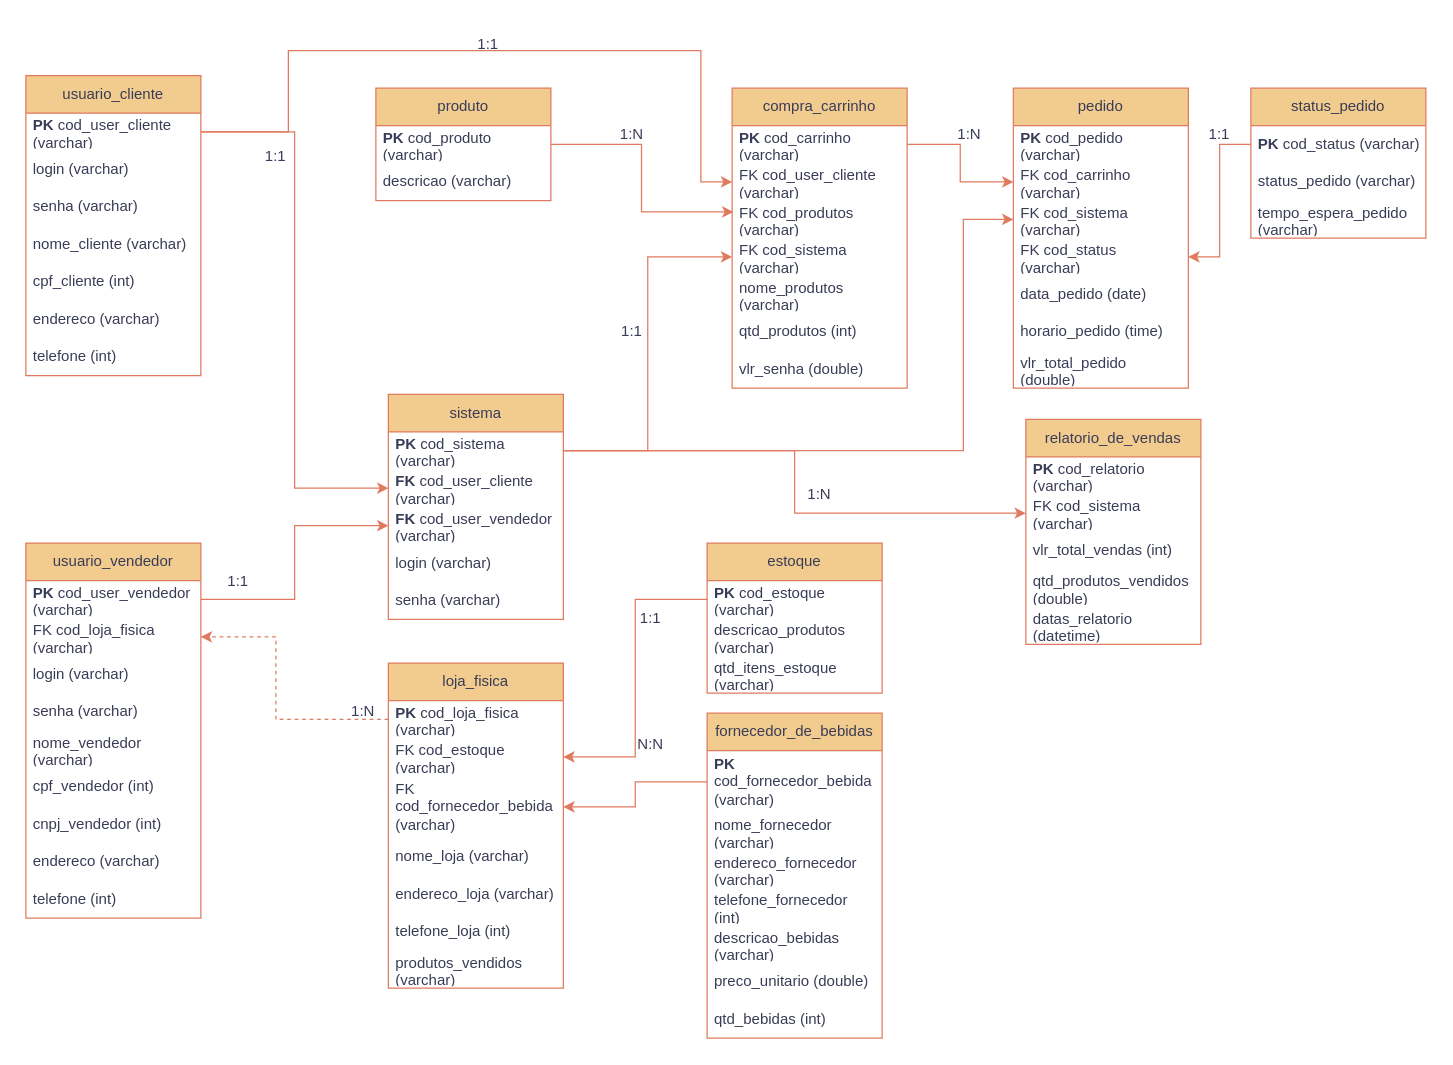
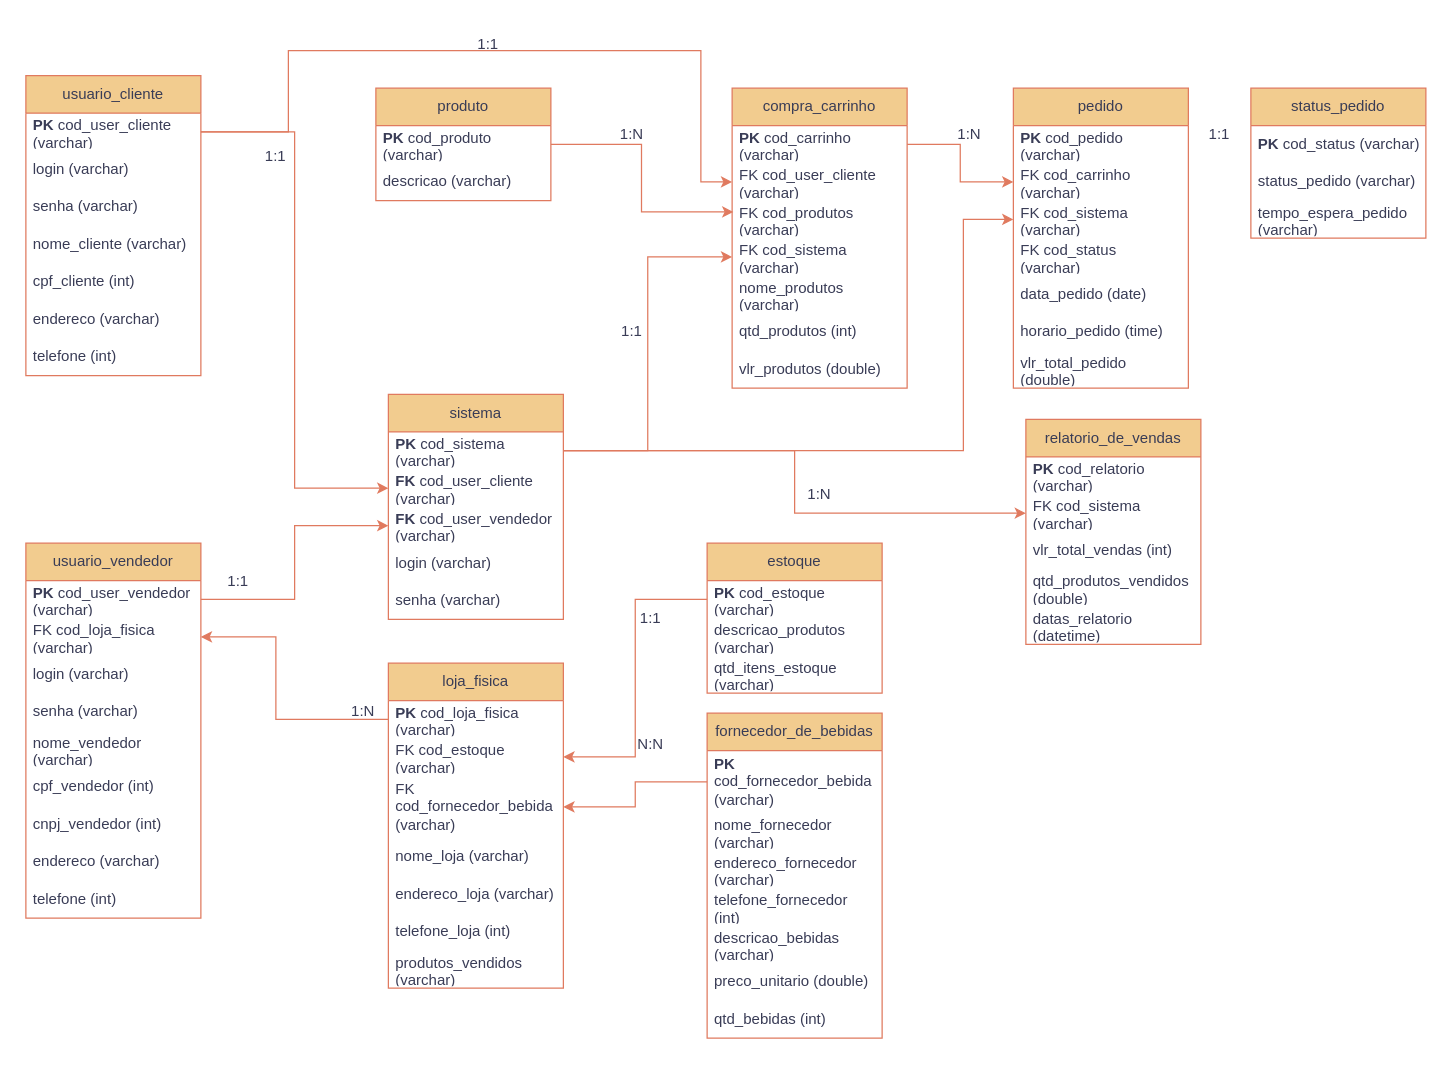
(1219, 198) -> none
(809, 369) -> (821, 369)
(276, 700) -> (276, 700)
